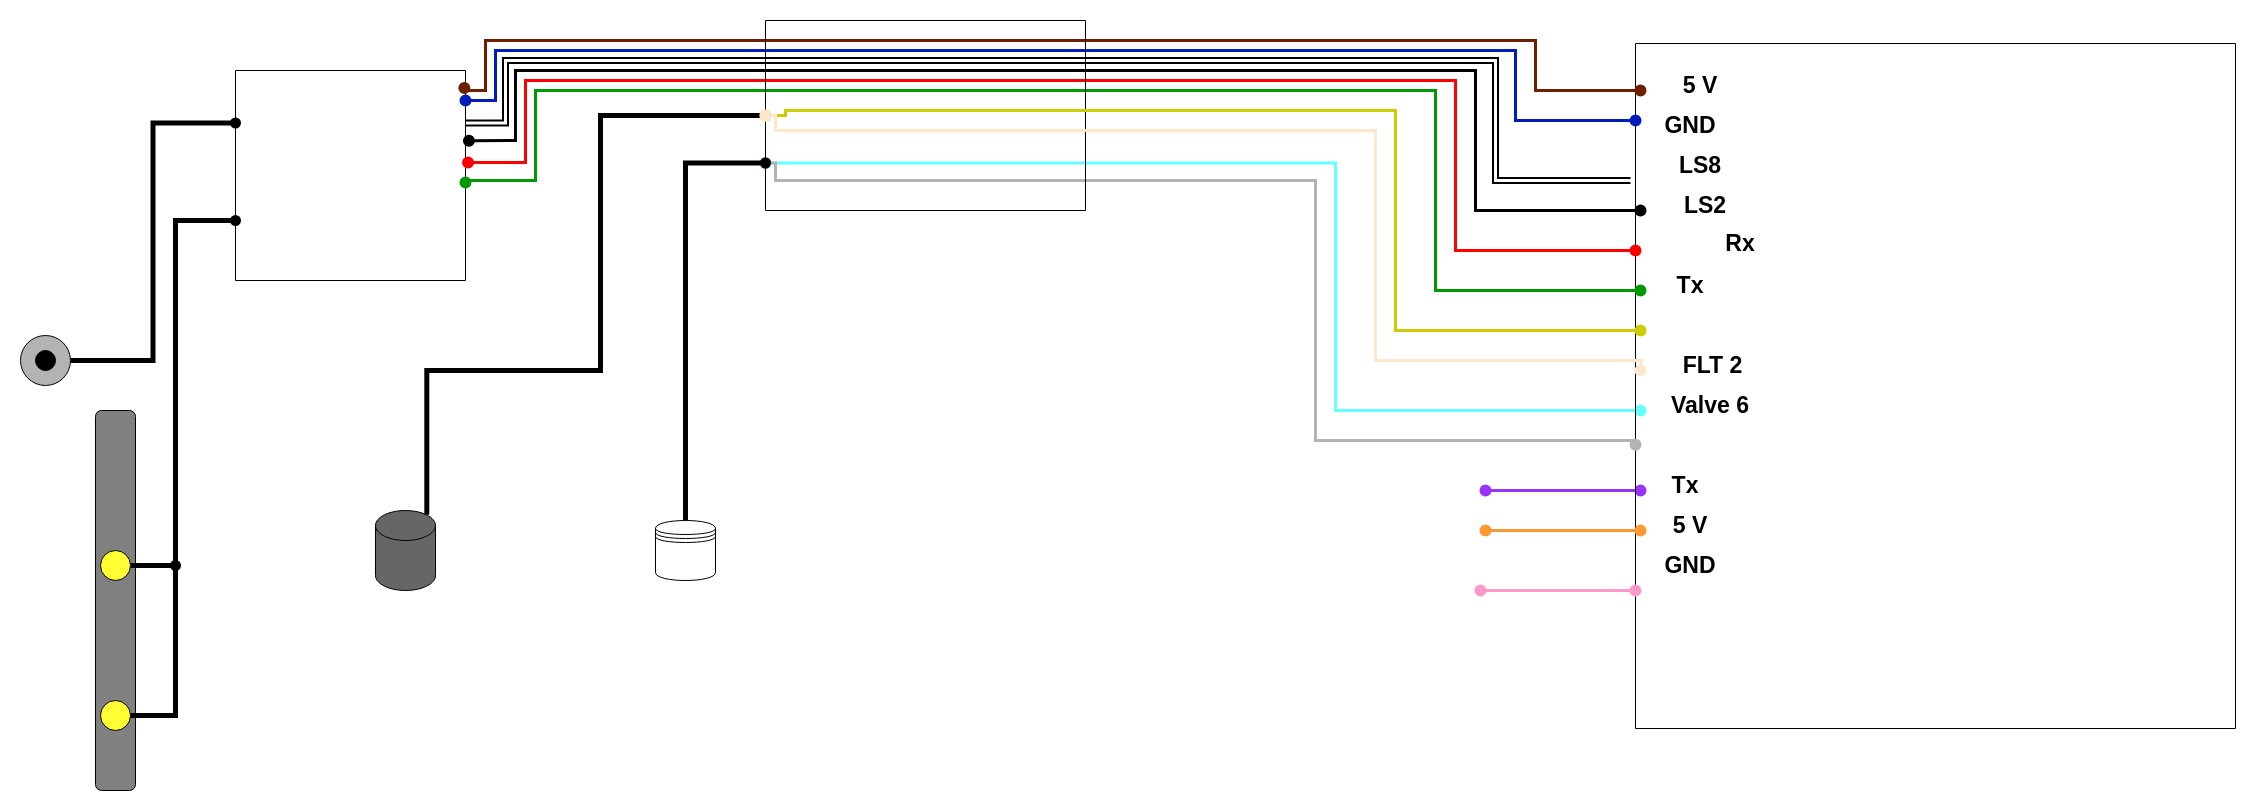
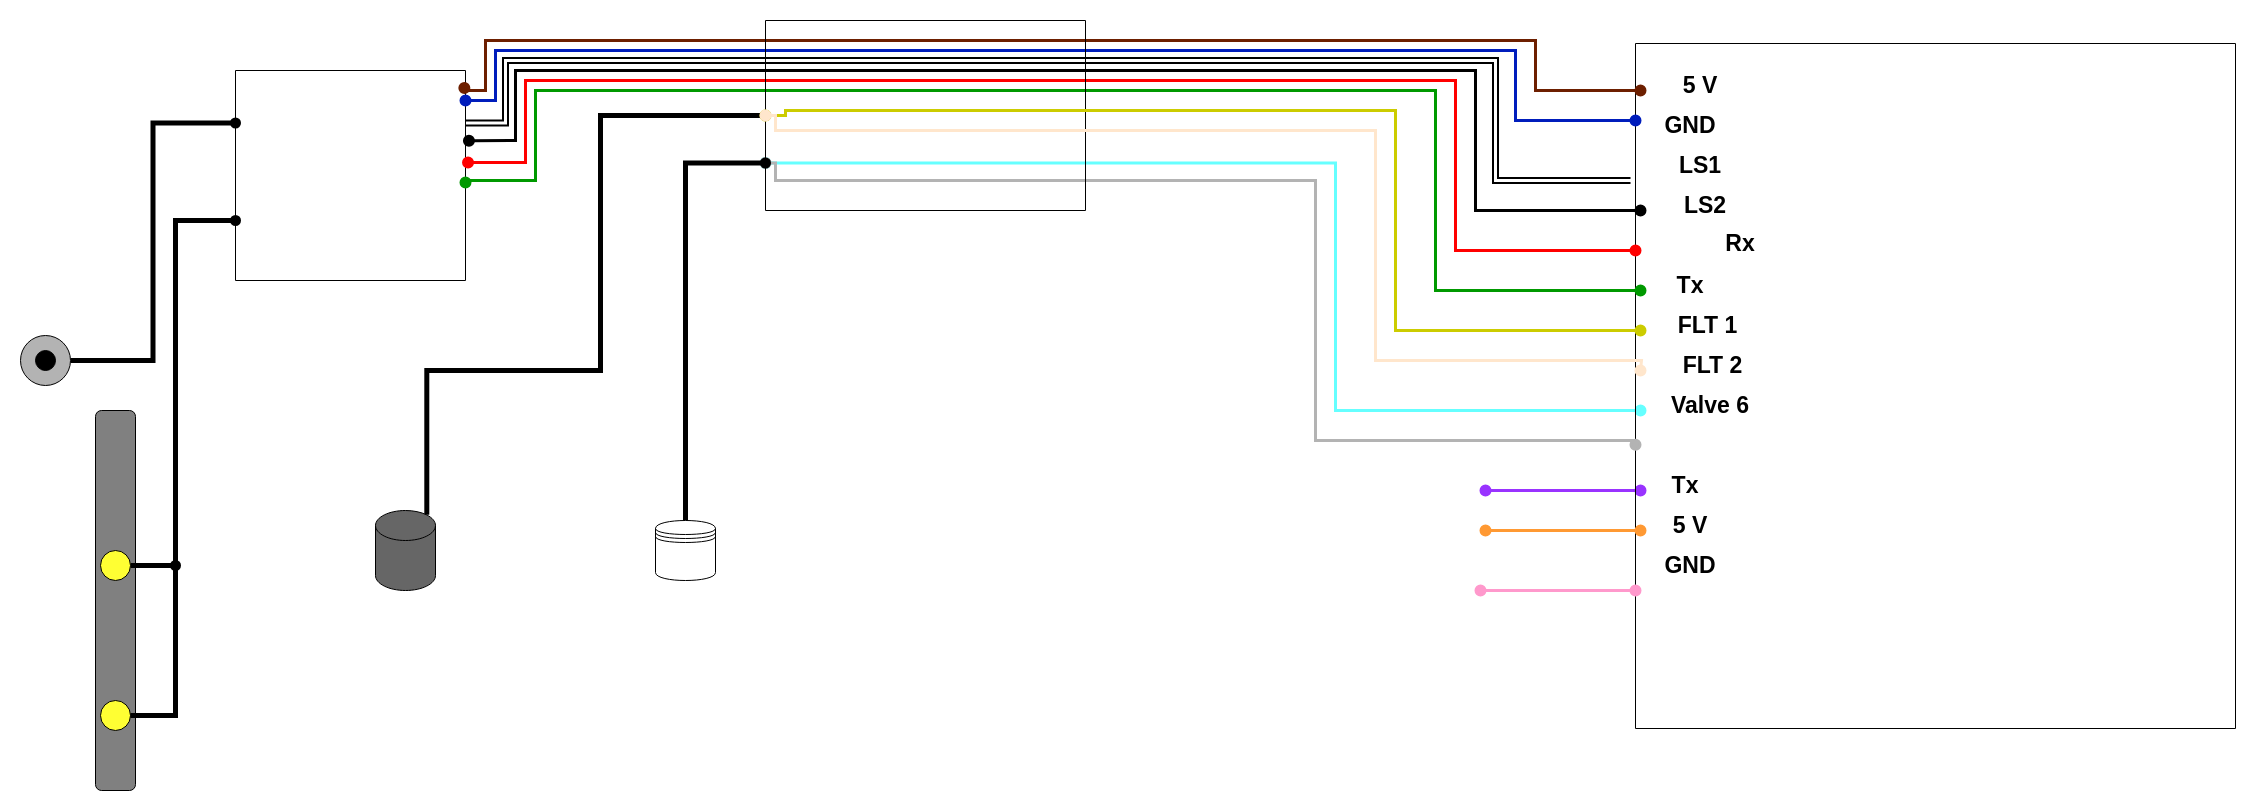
(1701, 166) -> (1701, 166)
none -> (1708, 326)
